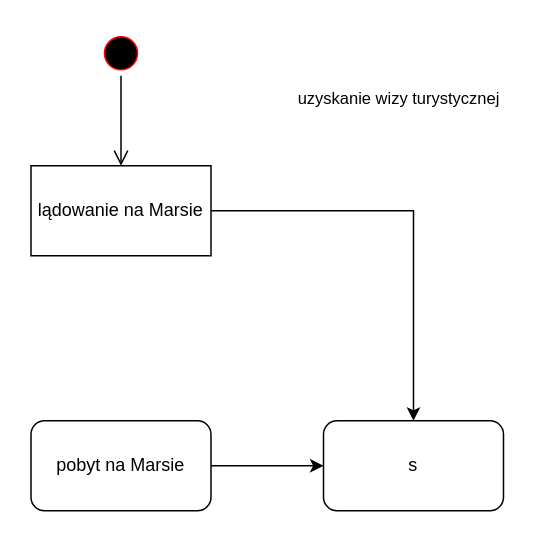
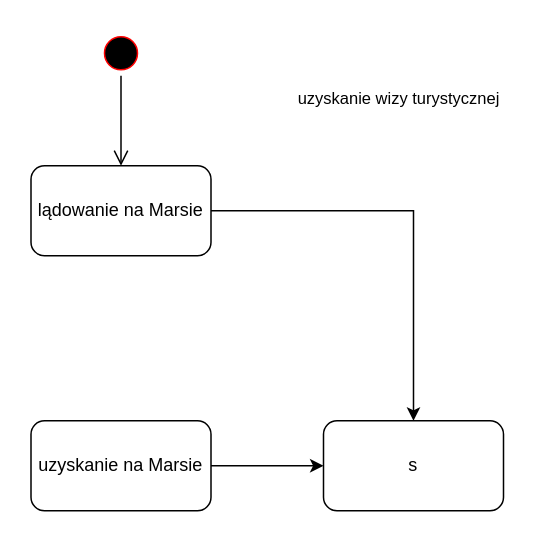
(121, 211) -> (121, 211)
(121, 466) -> (121, 466)
